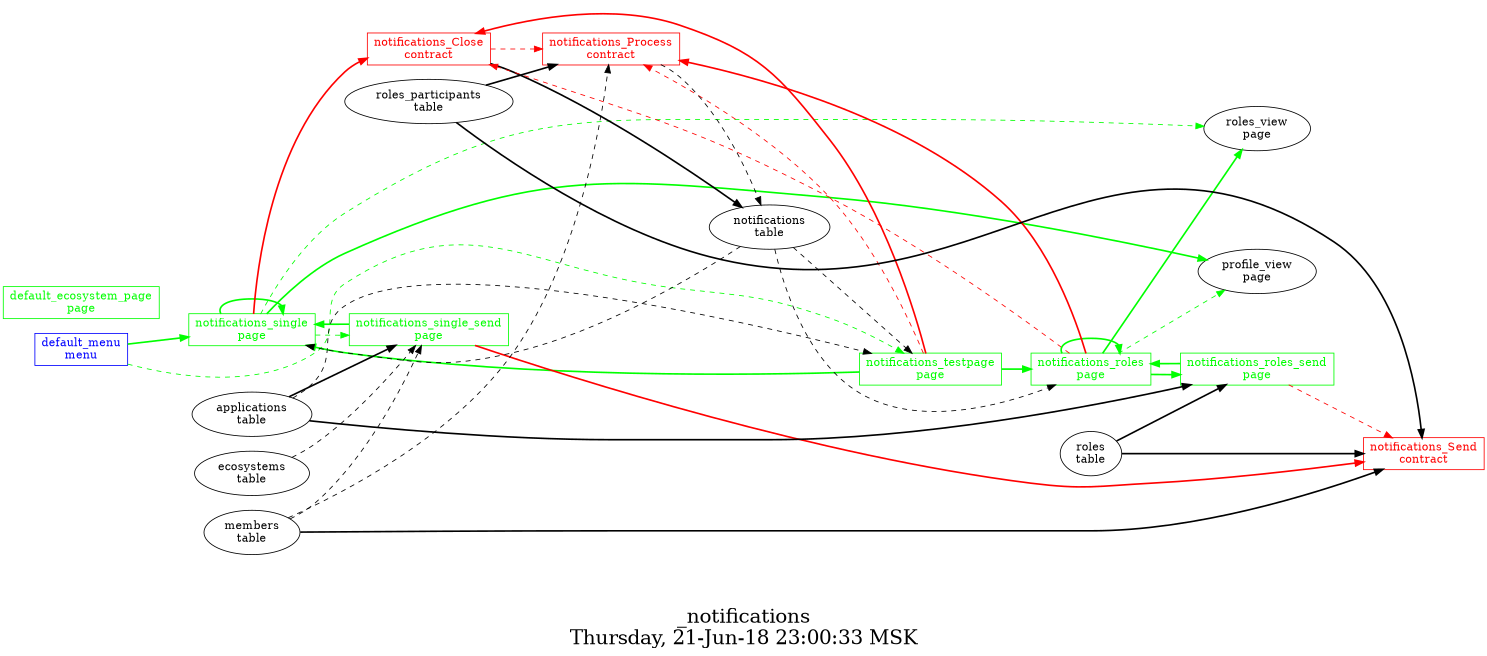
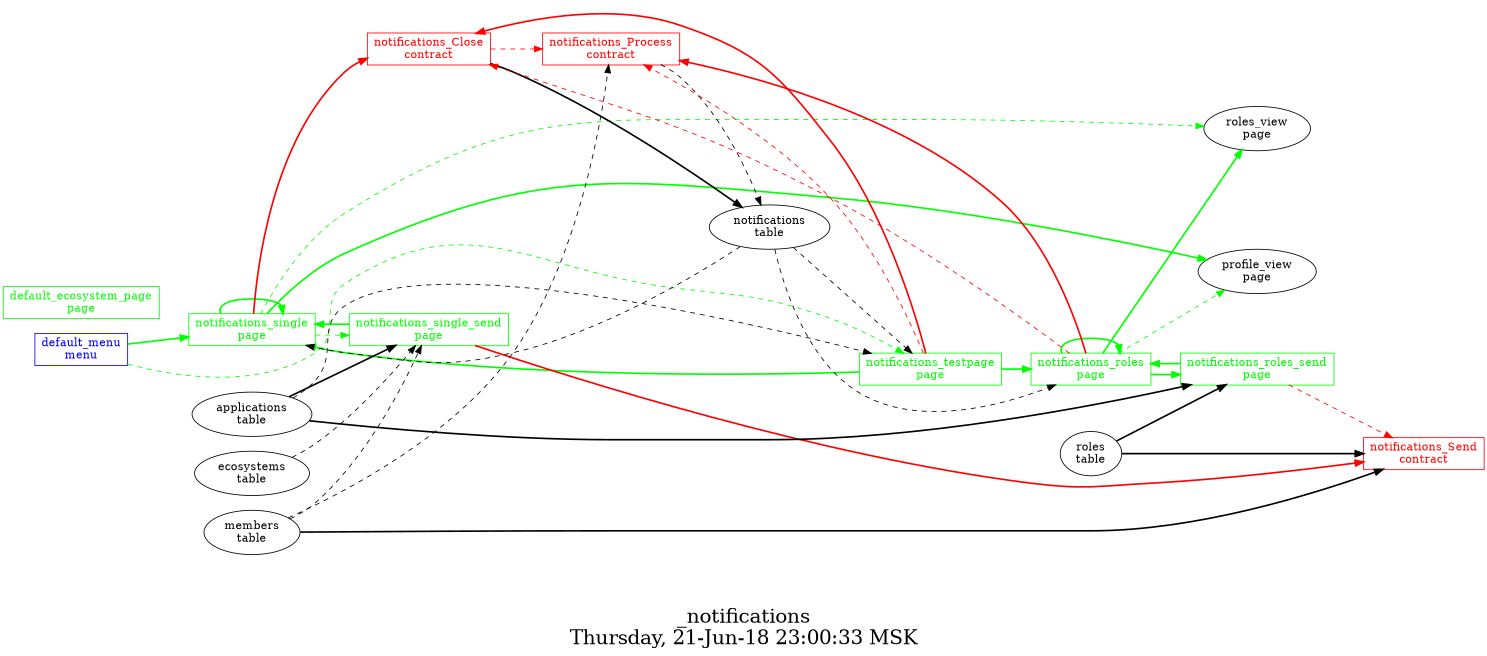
(429, 102) -> none
